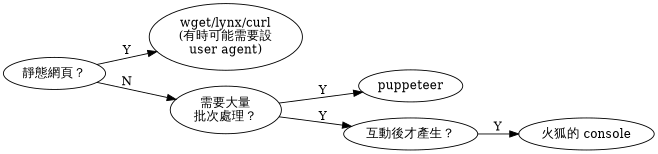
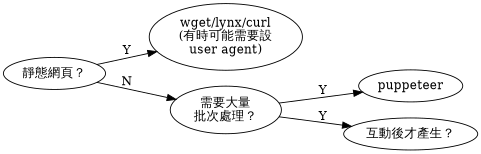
(586, 134) -> none
